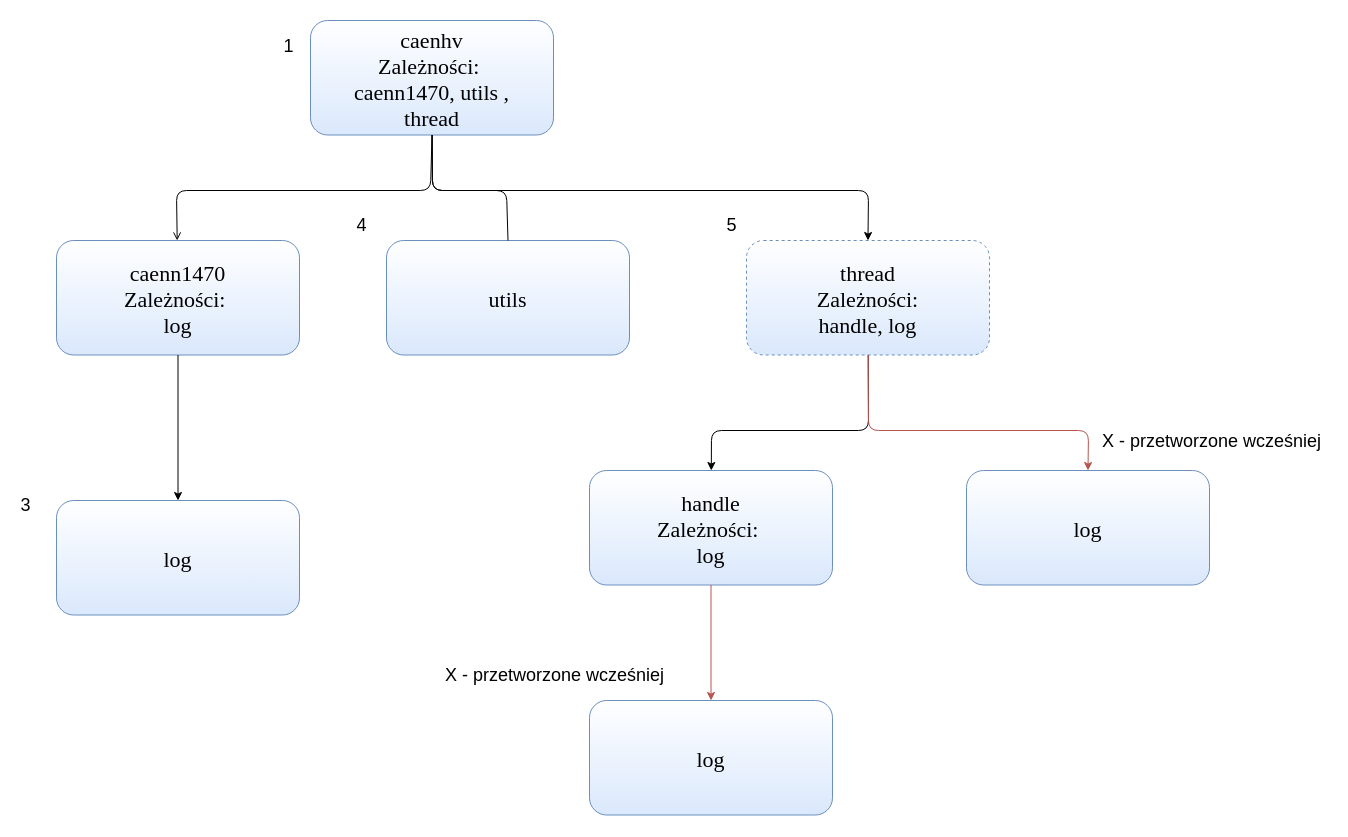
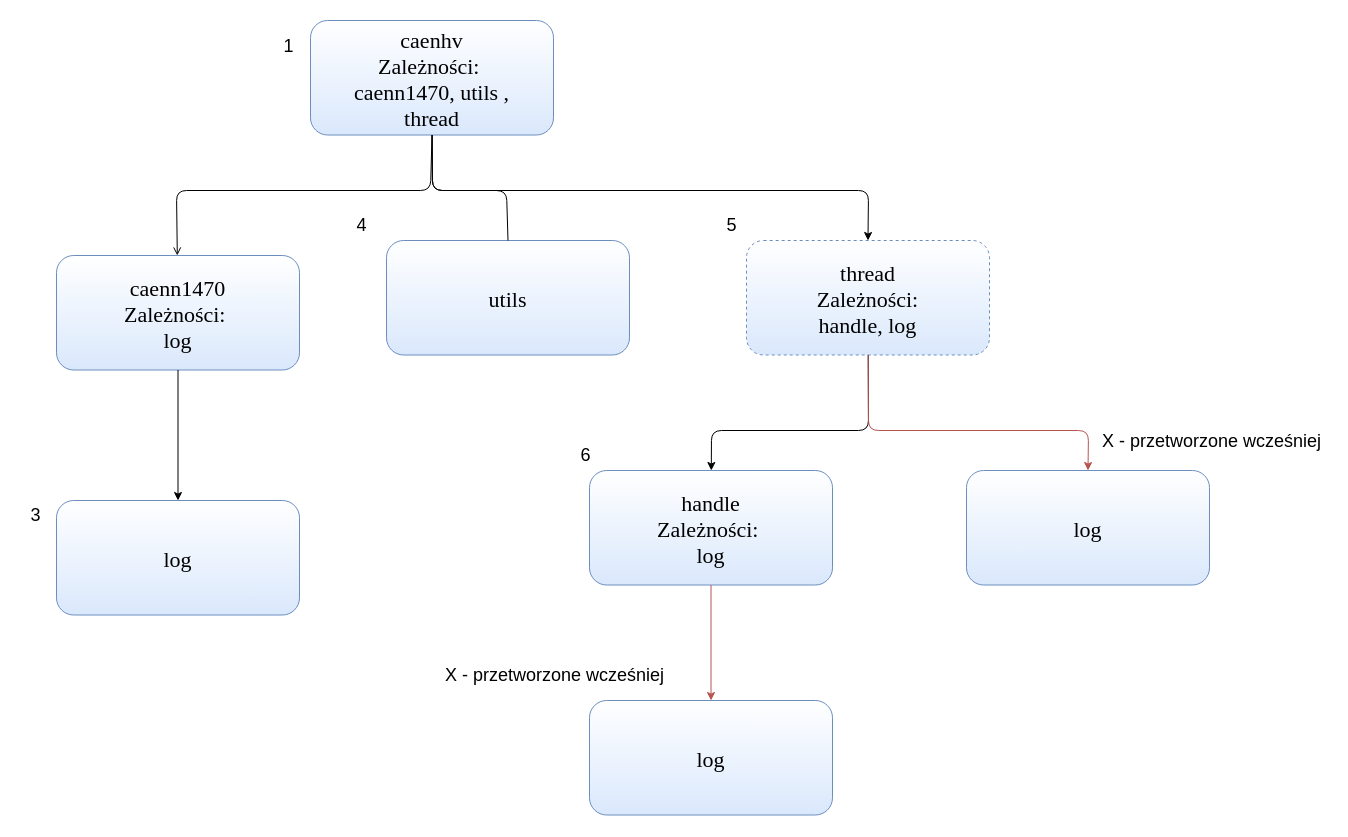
(178, 298) -> (178, 313)
none -> (586, 456)
(26, 506) -> (36, 516)
